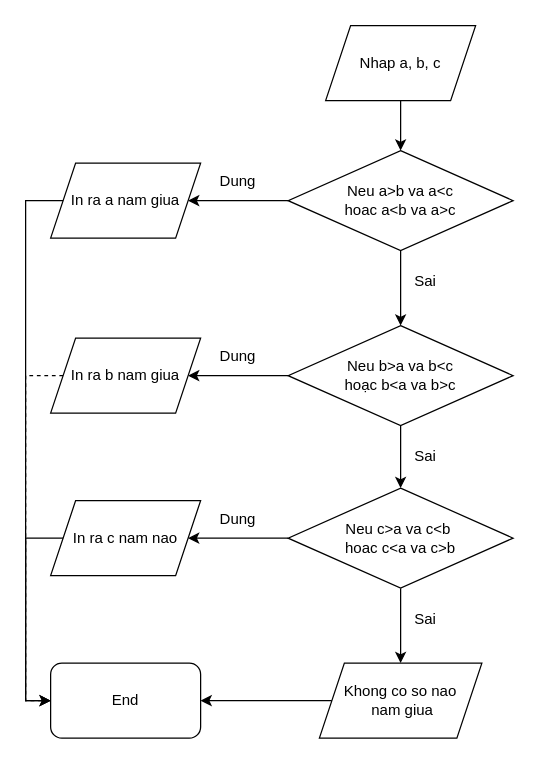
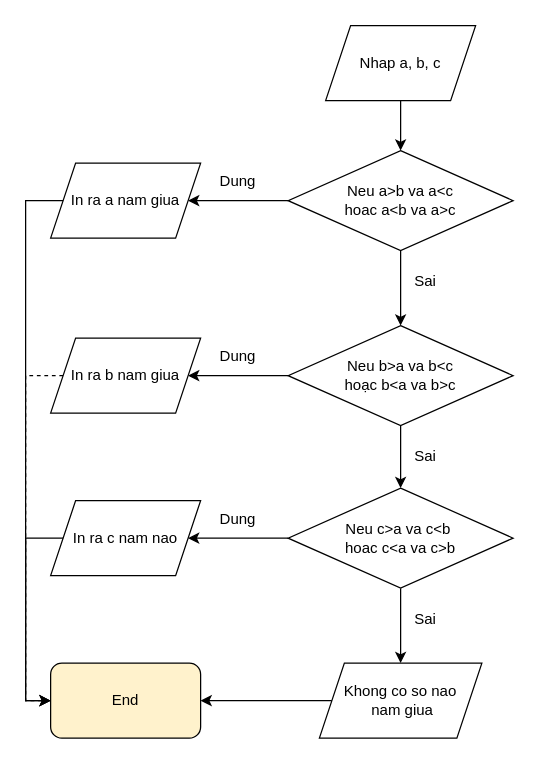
(43, 701) -> (43, 701)
(126, 701) -> (126, 701)
